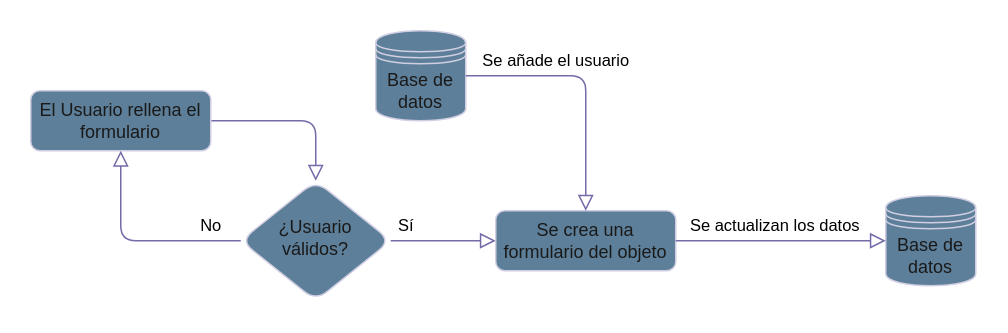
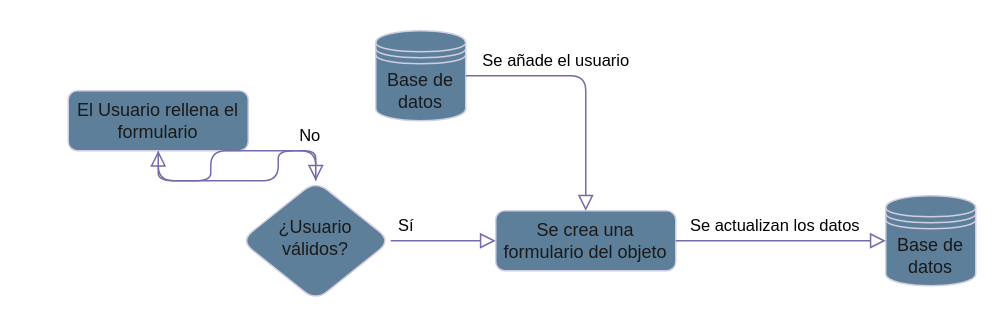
(121, 121) -> (158, 121)
